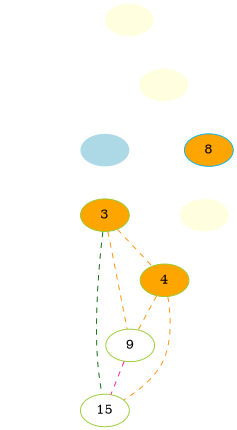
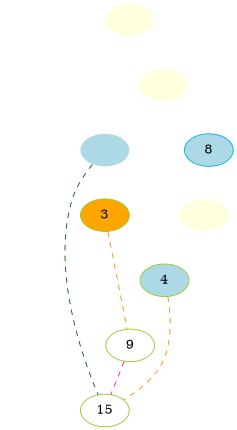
(209, 150) -> (209, 150)
(135, 248) -> none
(165, 280) -> (165, 280)
(97, 313) -> (67, 279)
(147, 313) -> none
